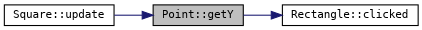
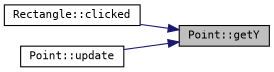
(59, 15) -> (72, 56)
(257, 15) -> (154, 26)
